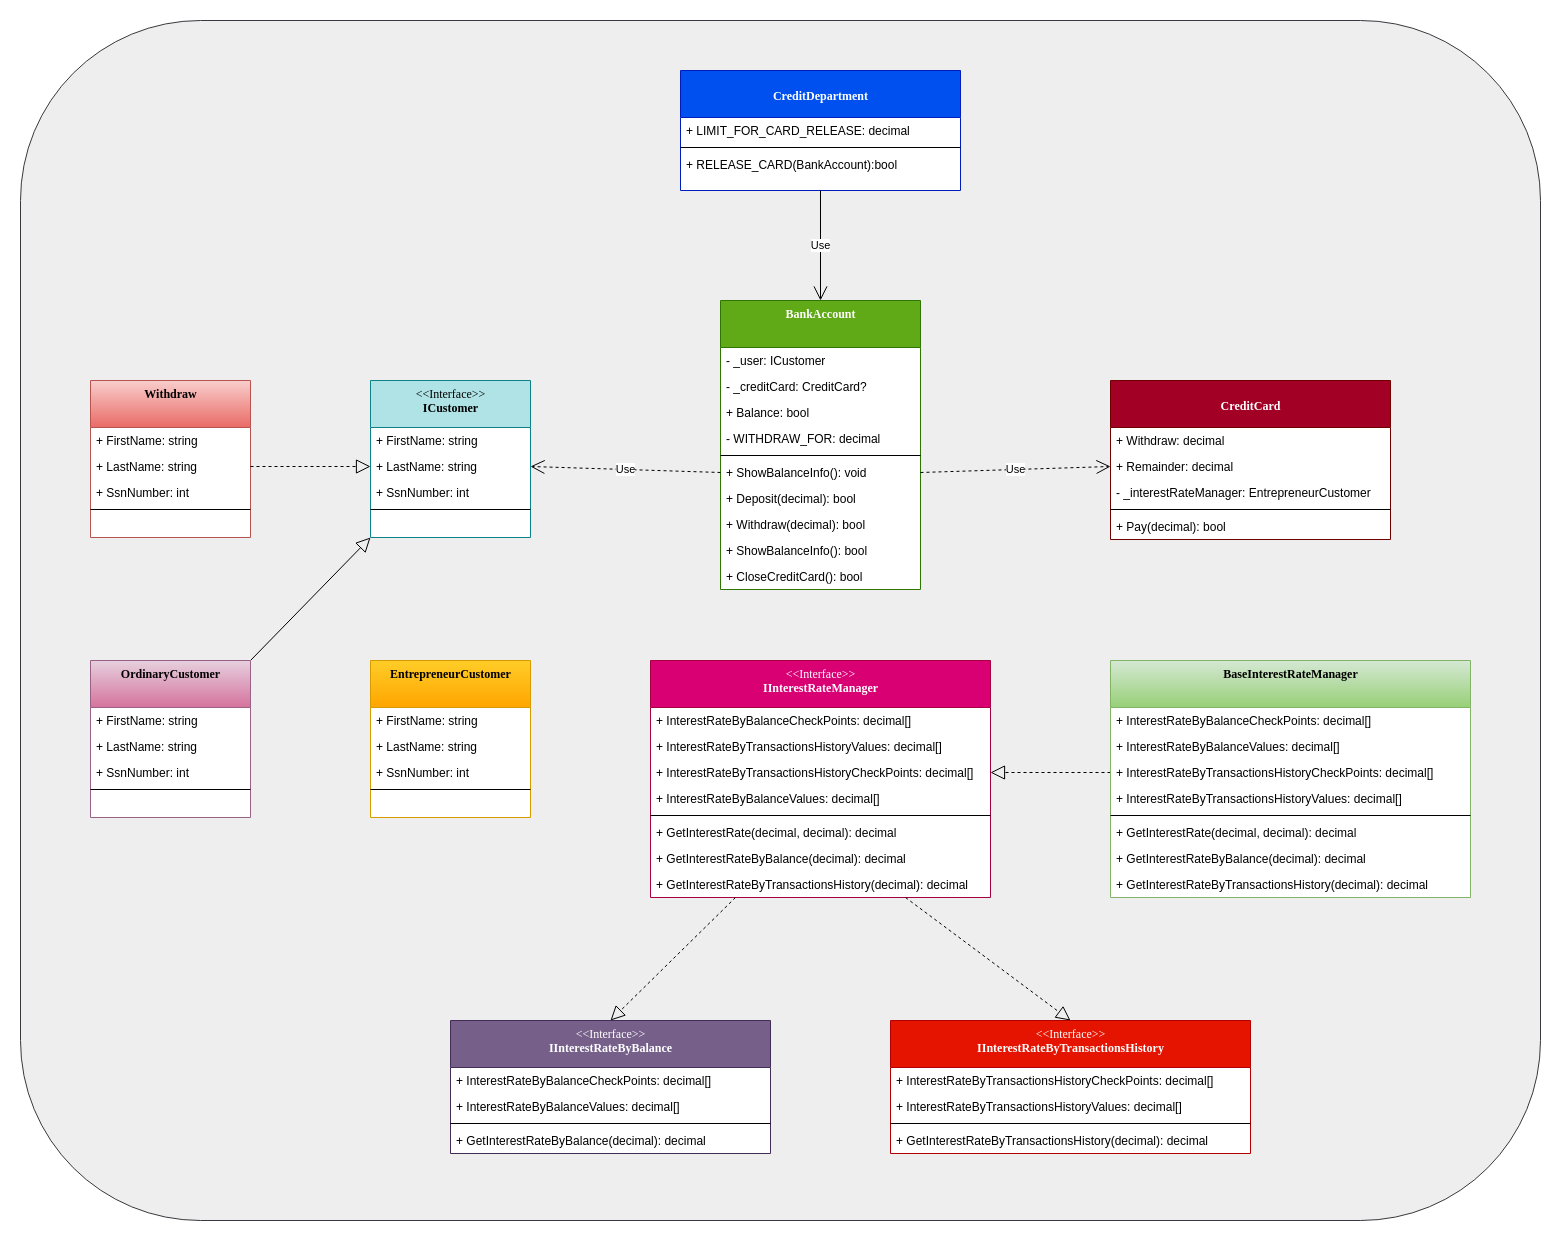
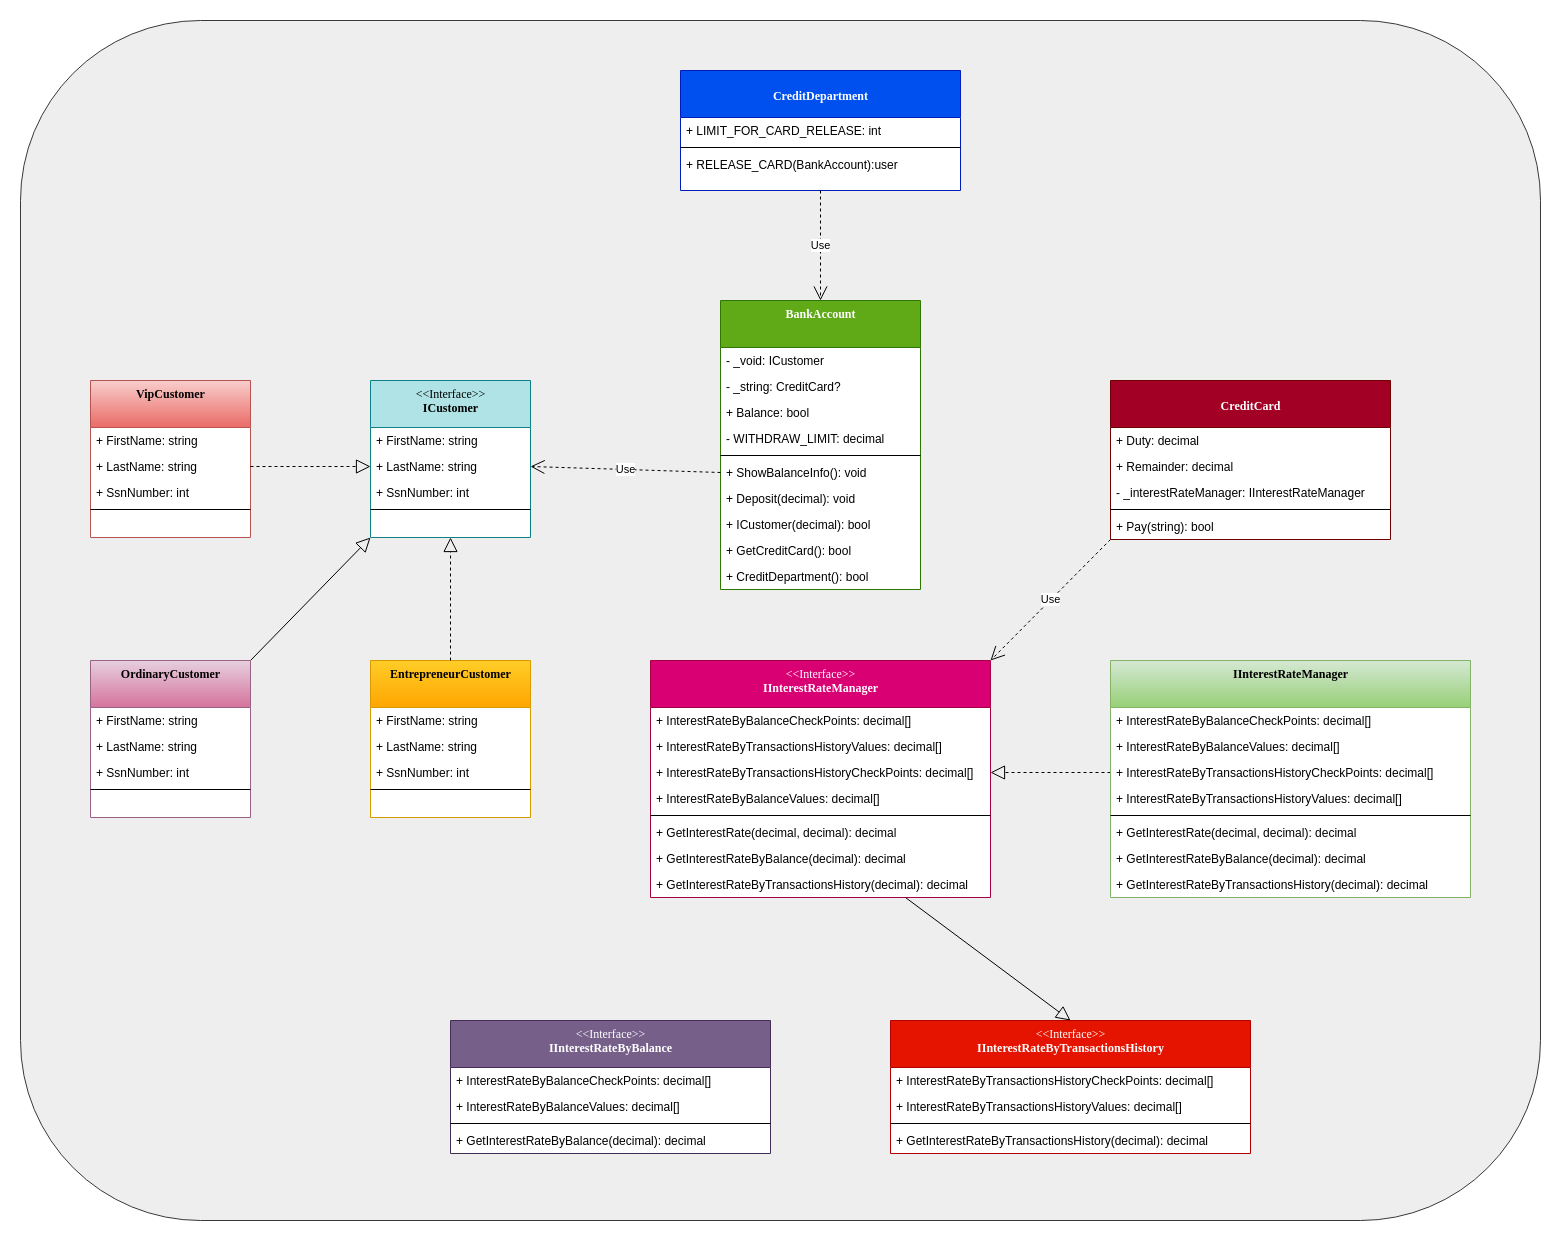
(790, 132) -> (778, 132)
(789, 166) -> (791, 166)
(821, 215) -> (821, 215)
(782, 362) -> (781, 362)
(806, 388) -> (793, 388)
(171, 395) -> (171, 395)
(796, 440) -> (803, 440)
(1171, 442) -> (1159, 442)
(1014, 470) -> none
(796, 500) -> (796, 500)
(1252, 501) -> (1252, 501)
(800, 526) -> (805, 526)
(1174, 528) -> (1173, 528)
(803, 552) -> (796, 552)
(801, 578) -> (806, 578)
none -> (1051, 599)
none -> (451, 606)
(1291, 675) -> (1291, 675)
(678, 954) -> none
(982, 954) -> (982, 954)
